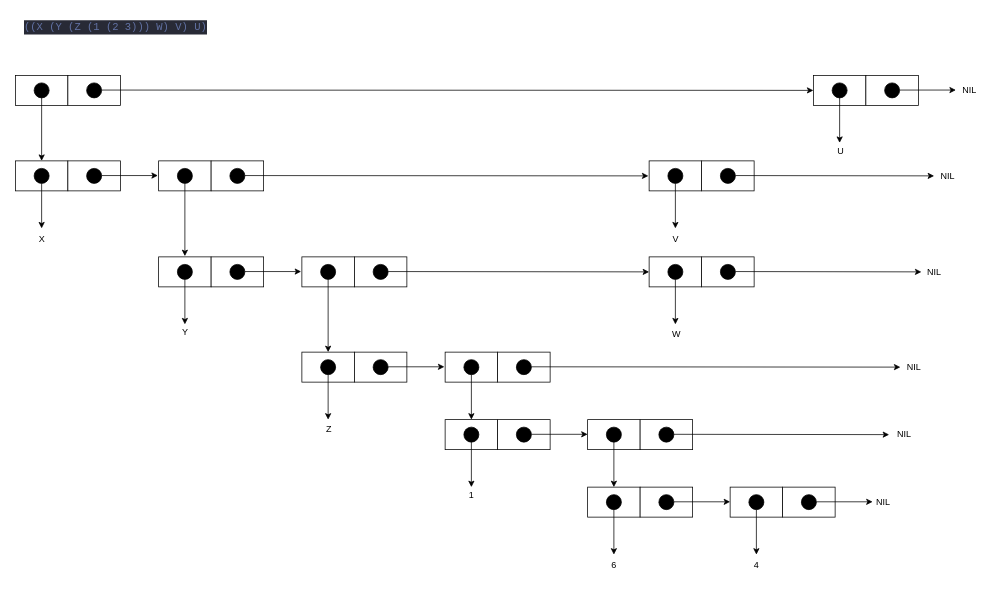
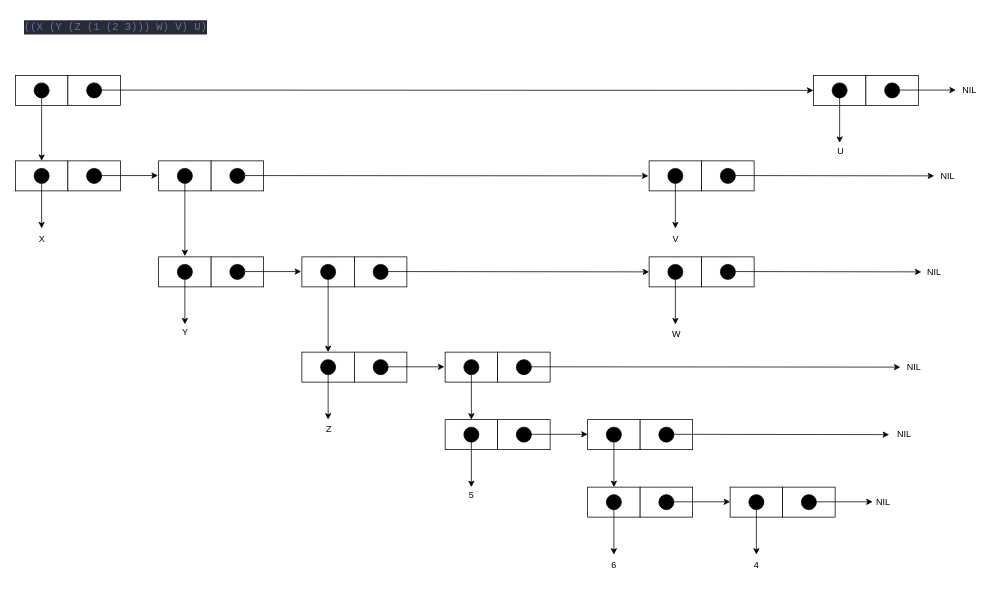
(472, 495) -> (472, 495)
